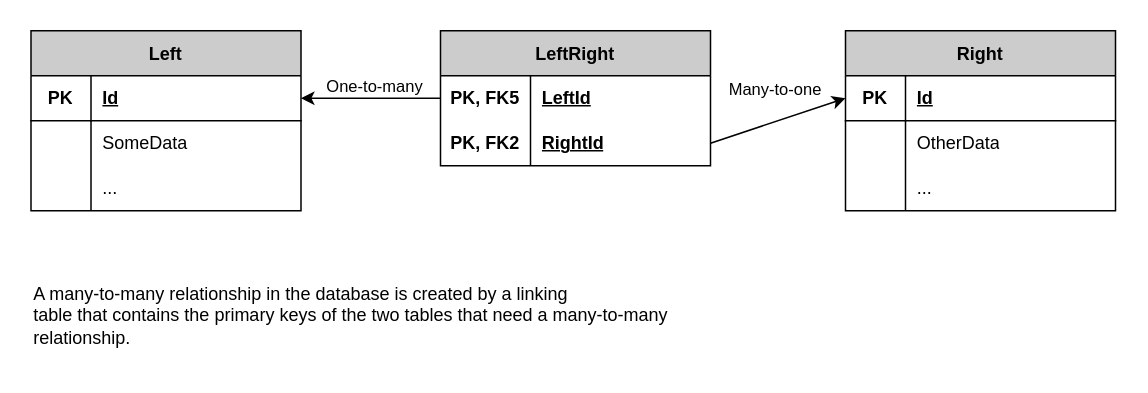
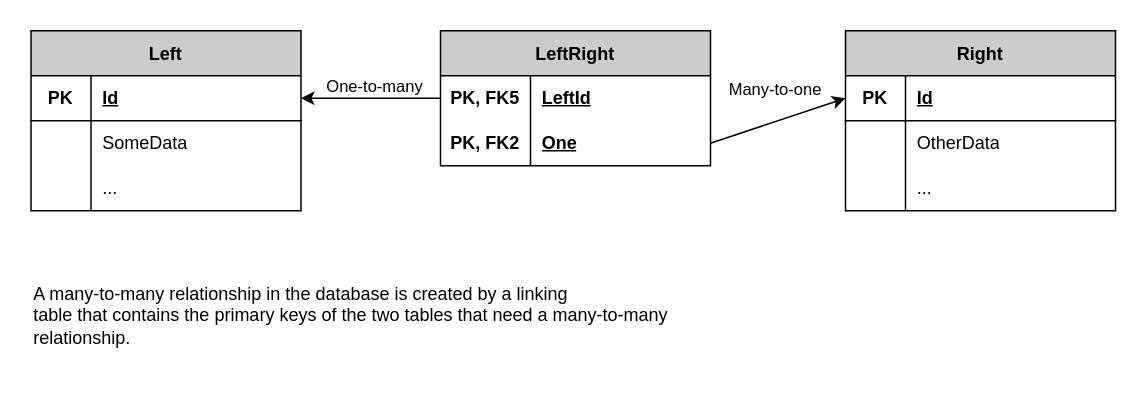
(575, 143) -> (557, 143)
